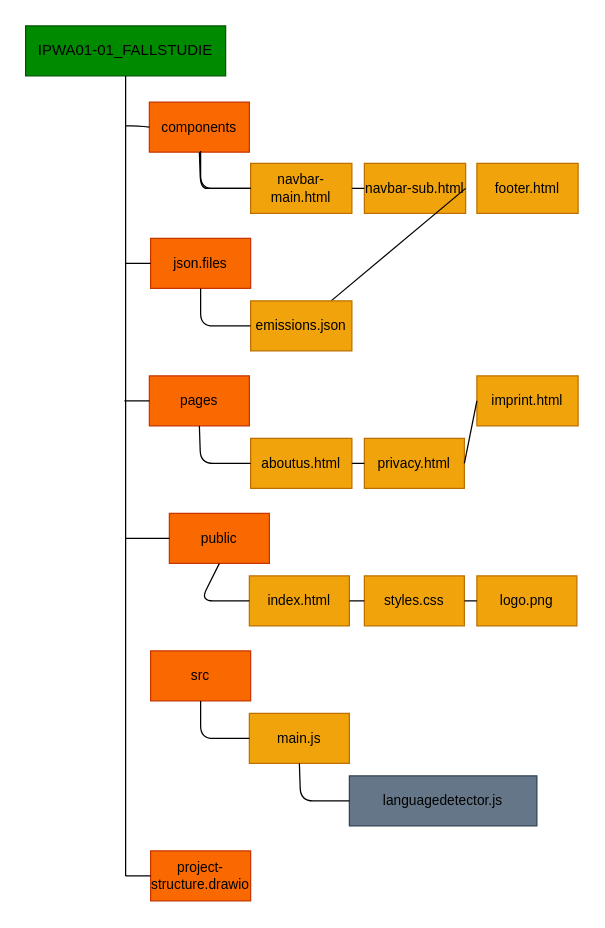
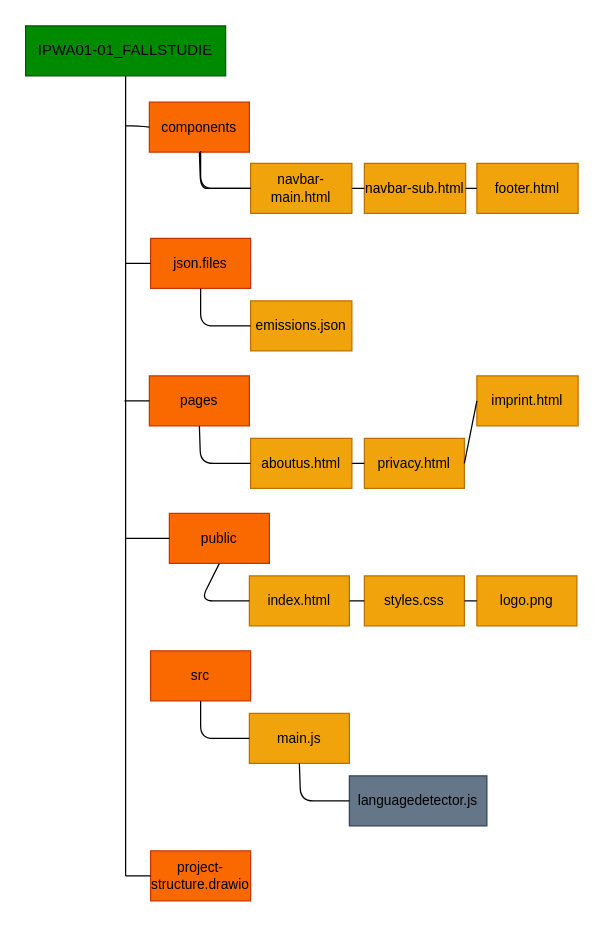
(399, 244) -> (471, 188)
(443, 801) -> (418, 801)
